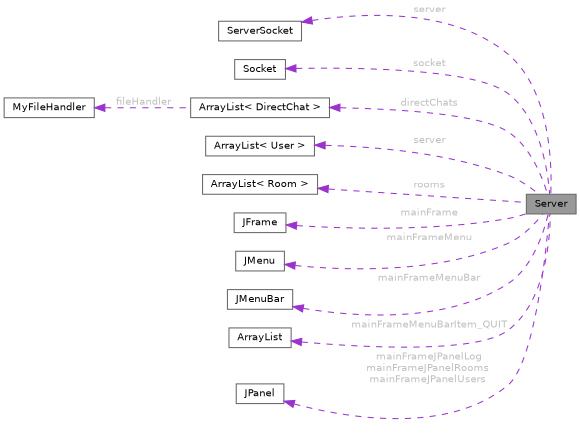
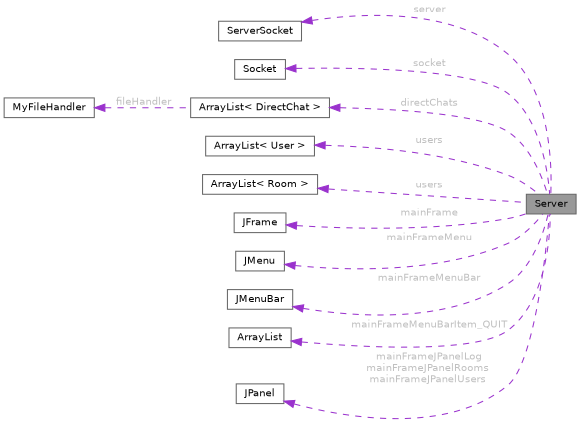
(428, 140) -> (428, 140)
(428, 185) -> (428, 185)
